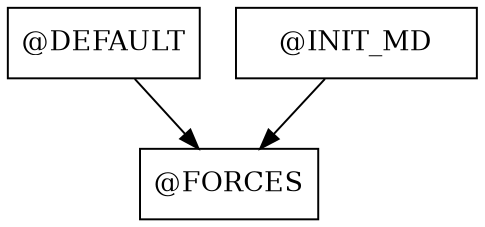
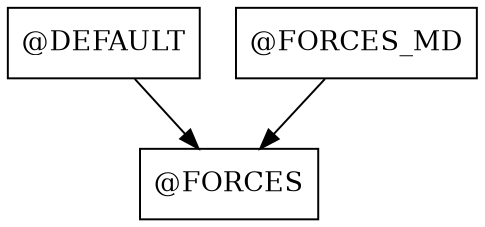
(356, 43) -> (356, 43)
